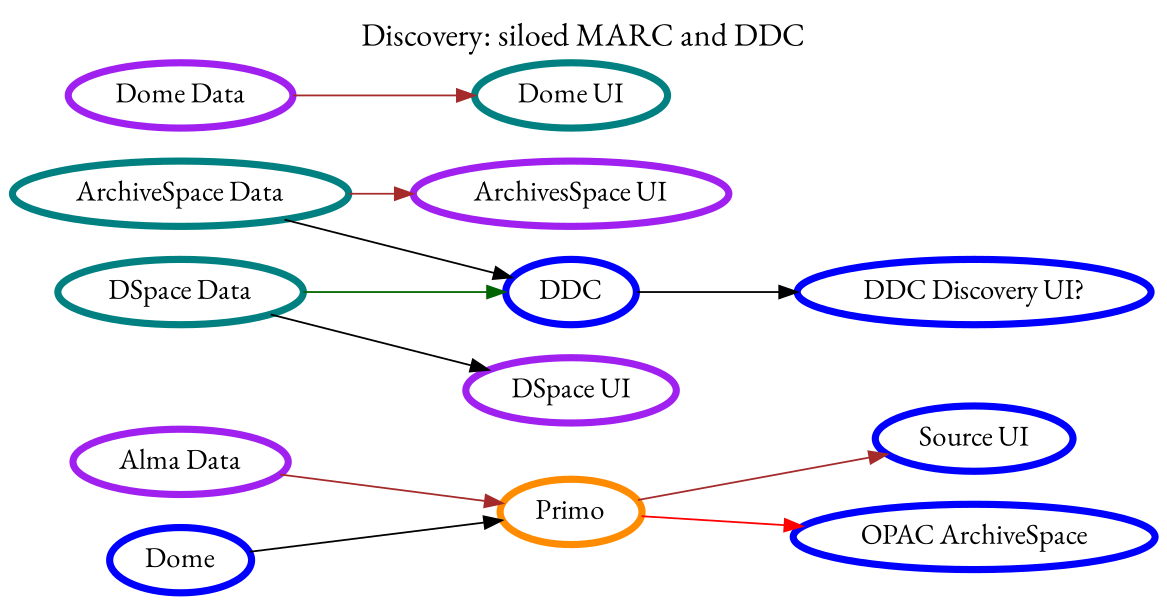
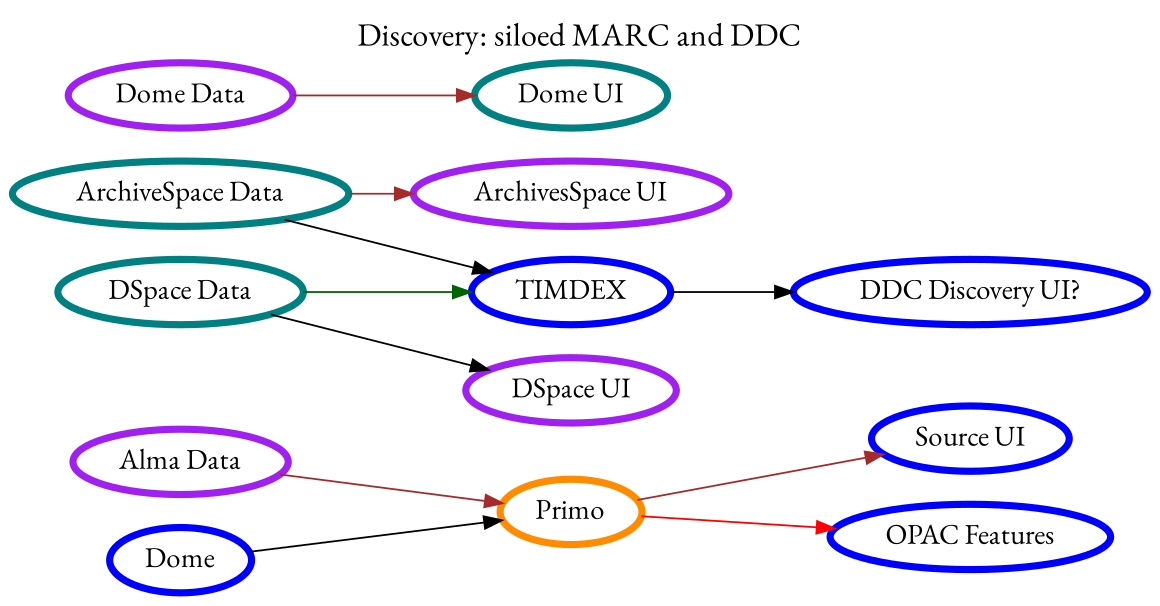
(571, 292) -> (571, 292)
(974, 537) -> (970, 537)
